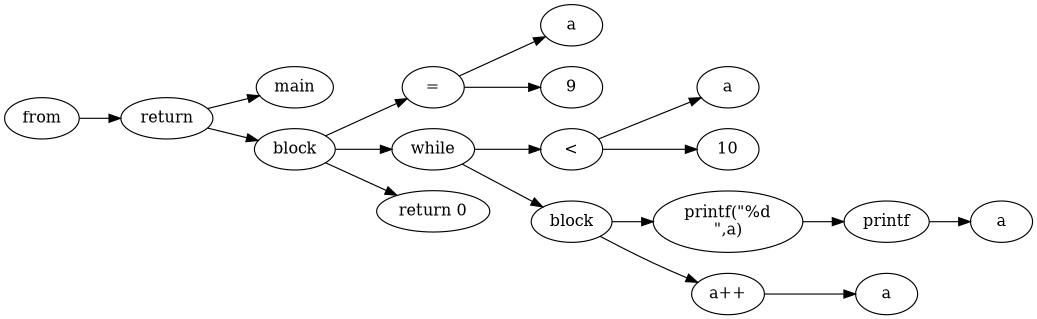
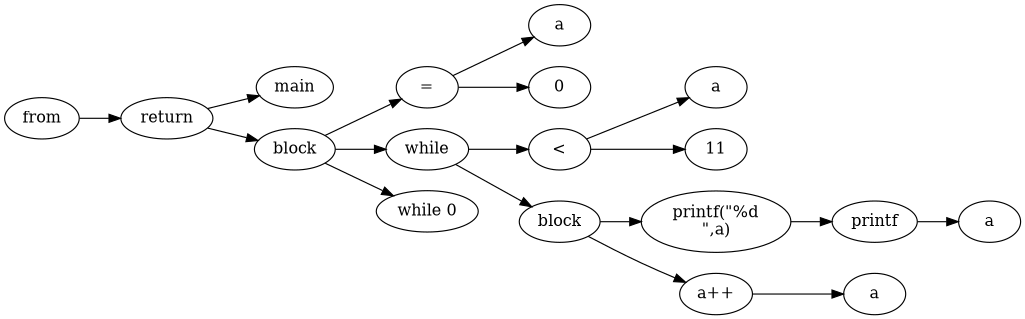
(572, 87) -> (560, 87)
(728, 149) -> (716, 149)
(433, 211) -> (427, 211)
